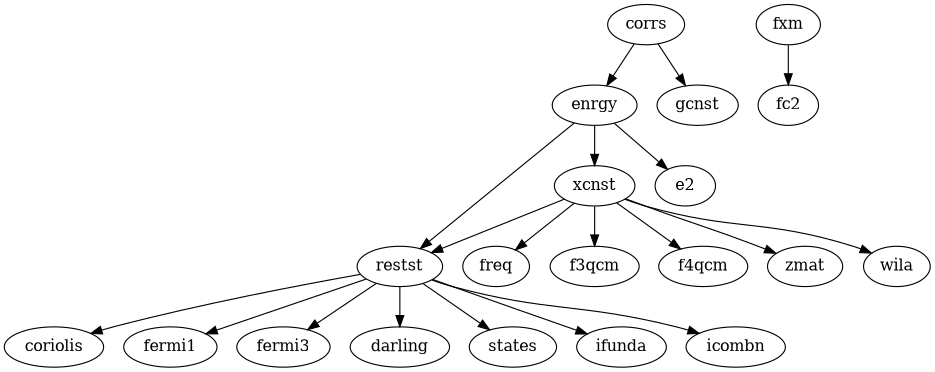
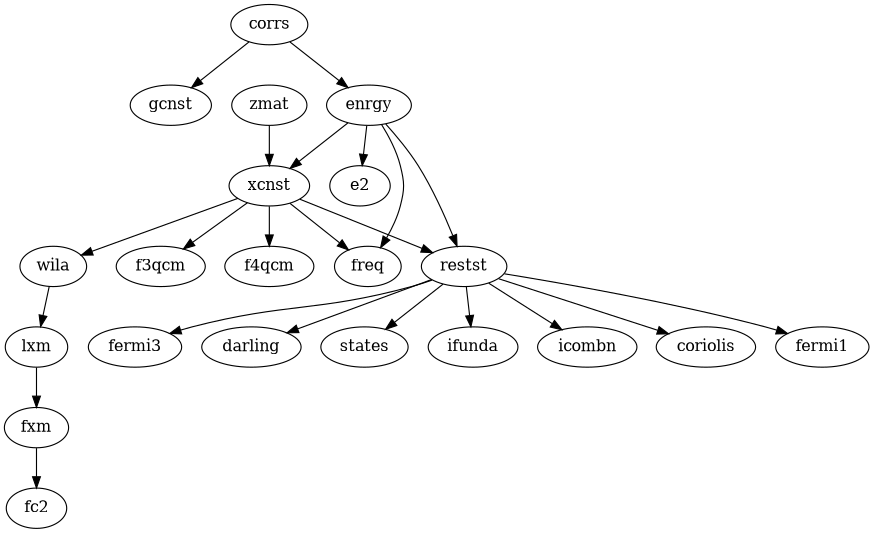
none -> (403, 181)
(702, 226) -> (269, 140)
none -> (36, 347)
